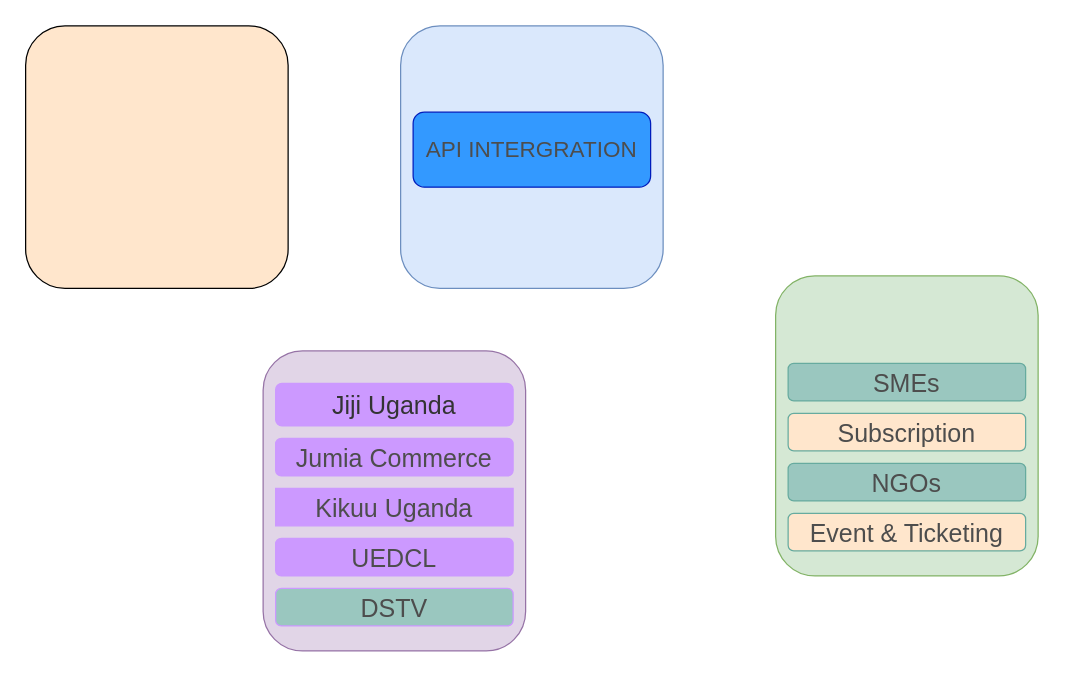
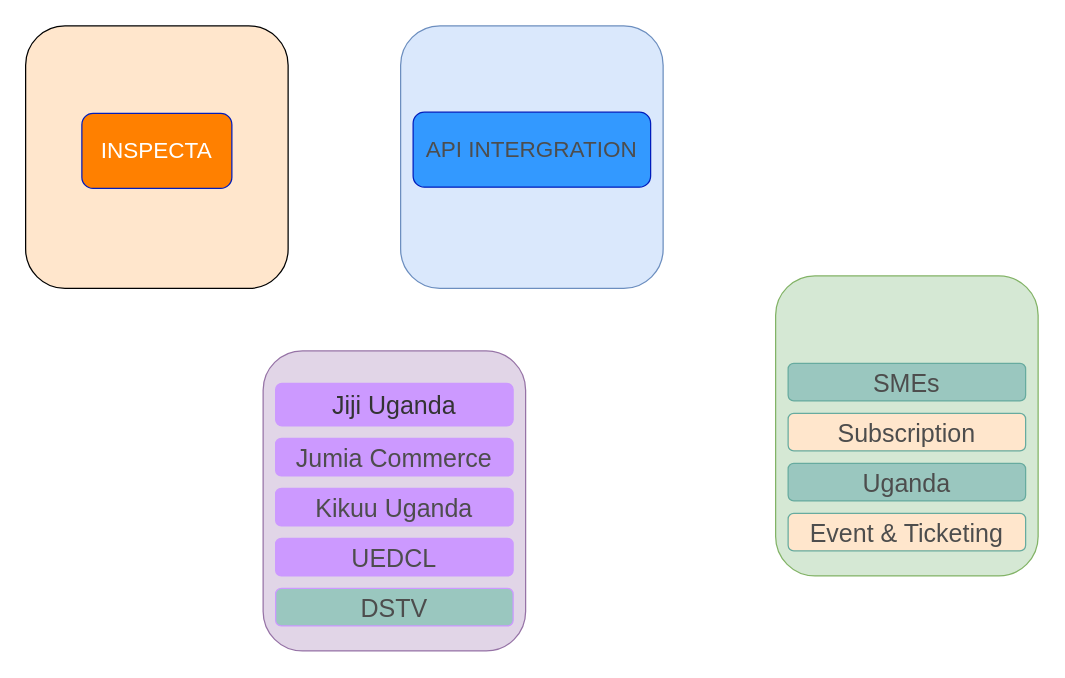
none -> (157, 151)
(907, 482) -> (907, 482)
(394, 507) -> (394, 507)
